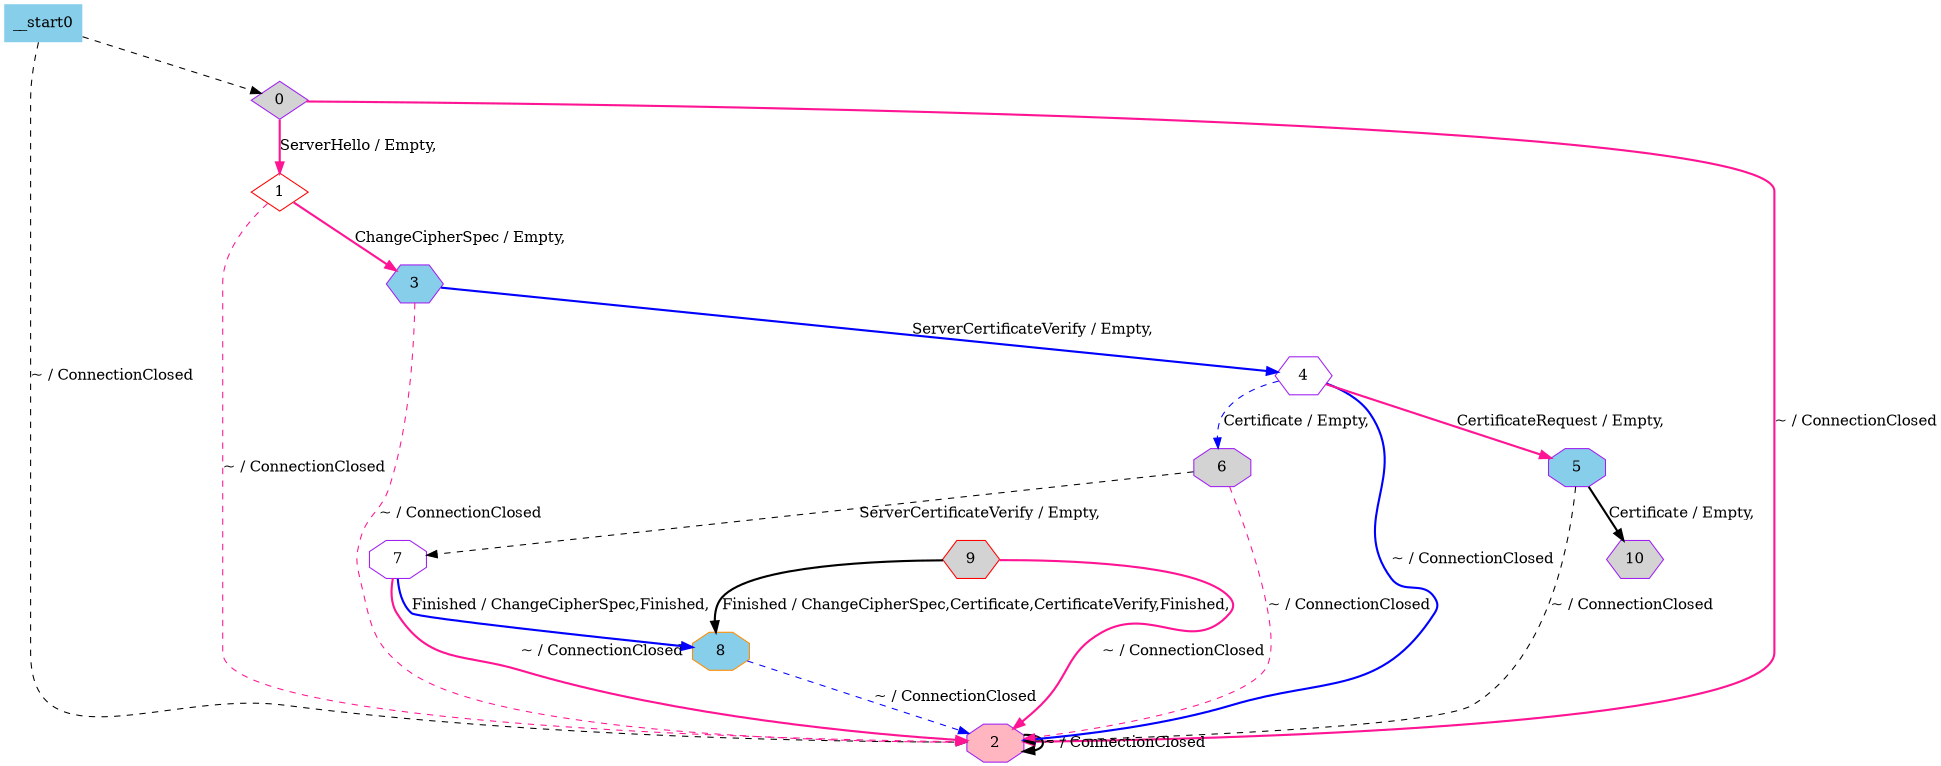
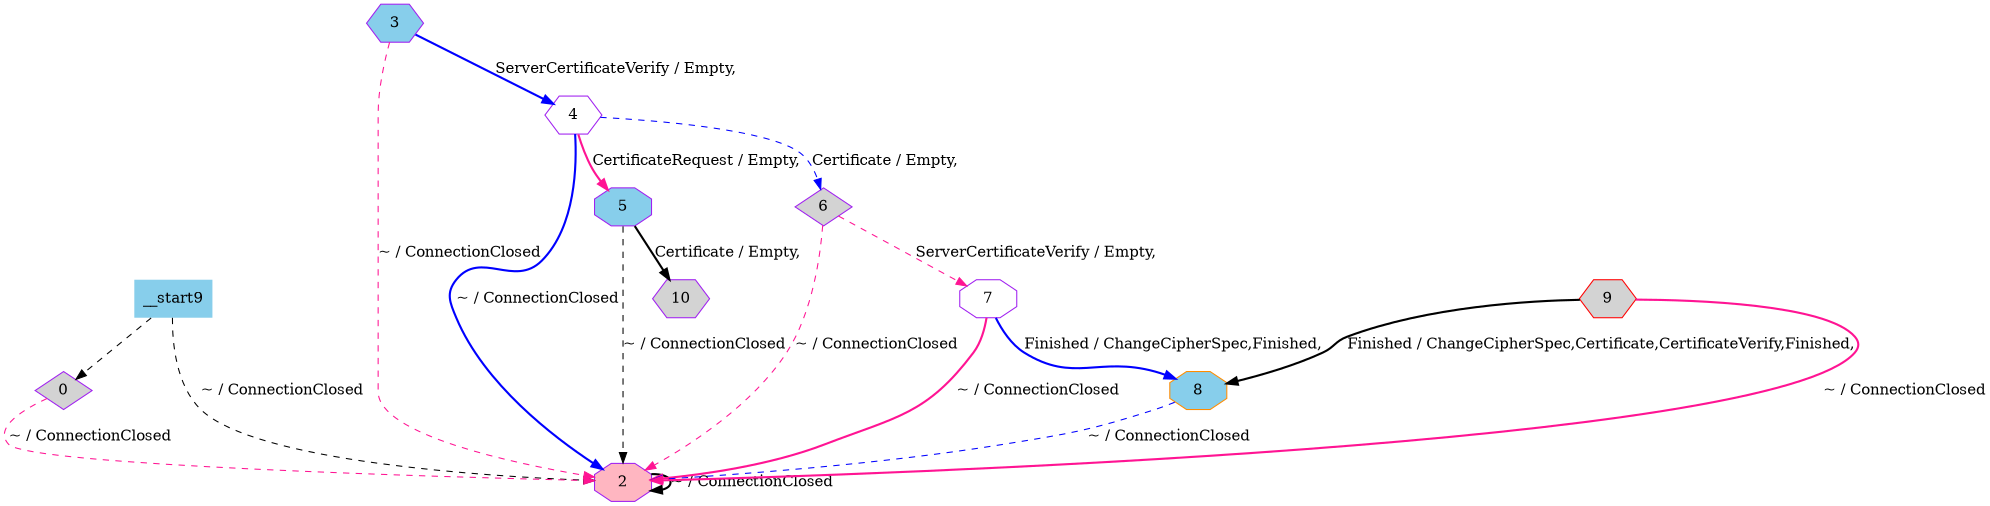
(43, 23) -> (173, 299)
(1651, 156) -> (261, 469)
(280, 192) -> none
(1222, 468) -> (824, 207)
(815, 513) -> (898, 248)
